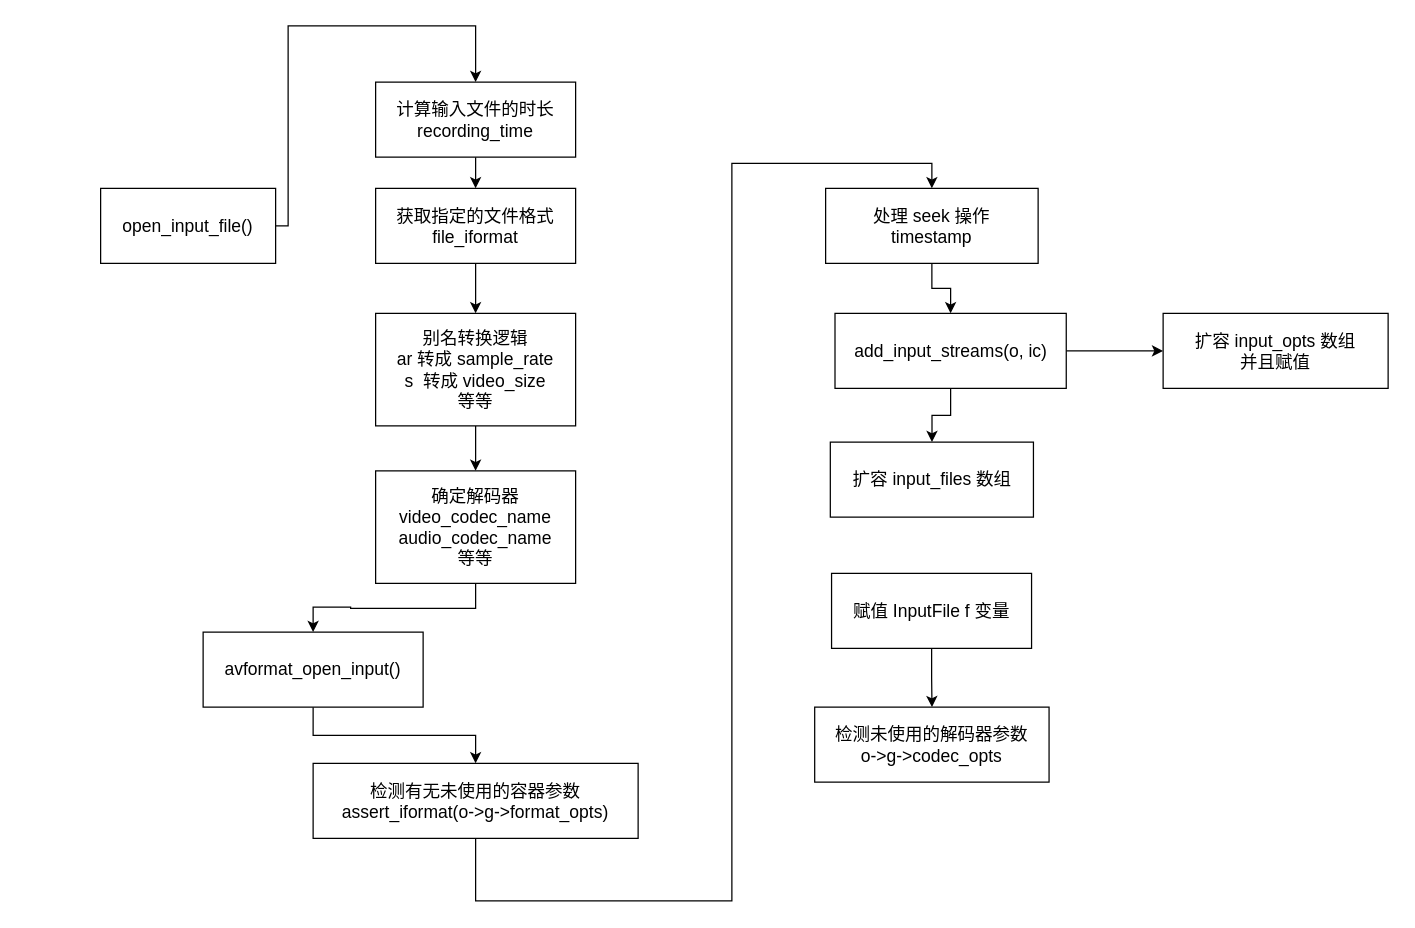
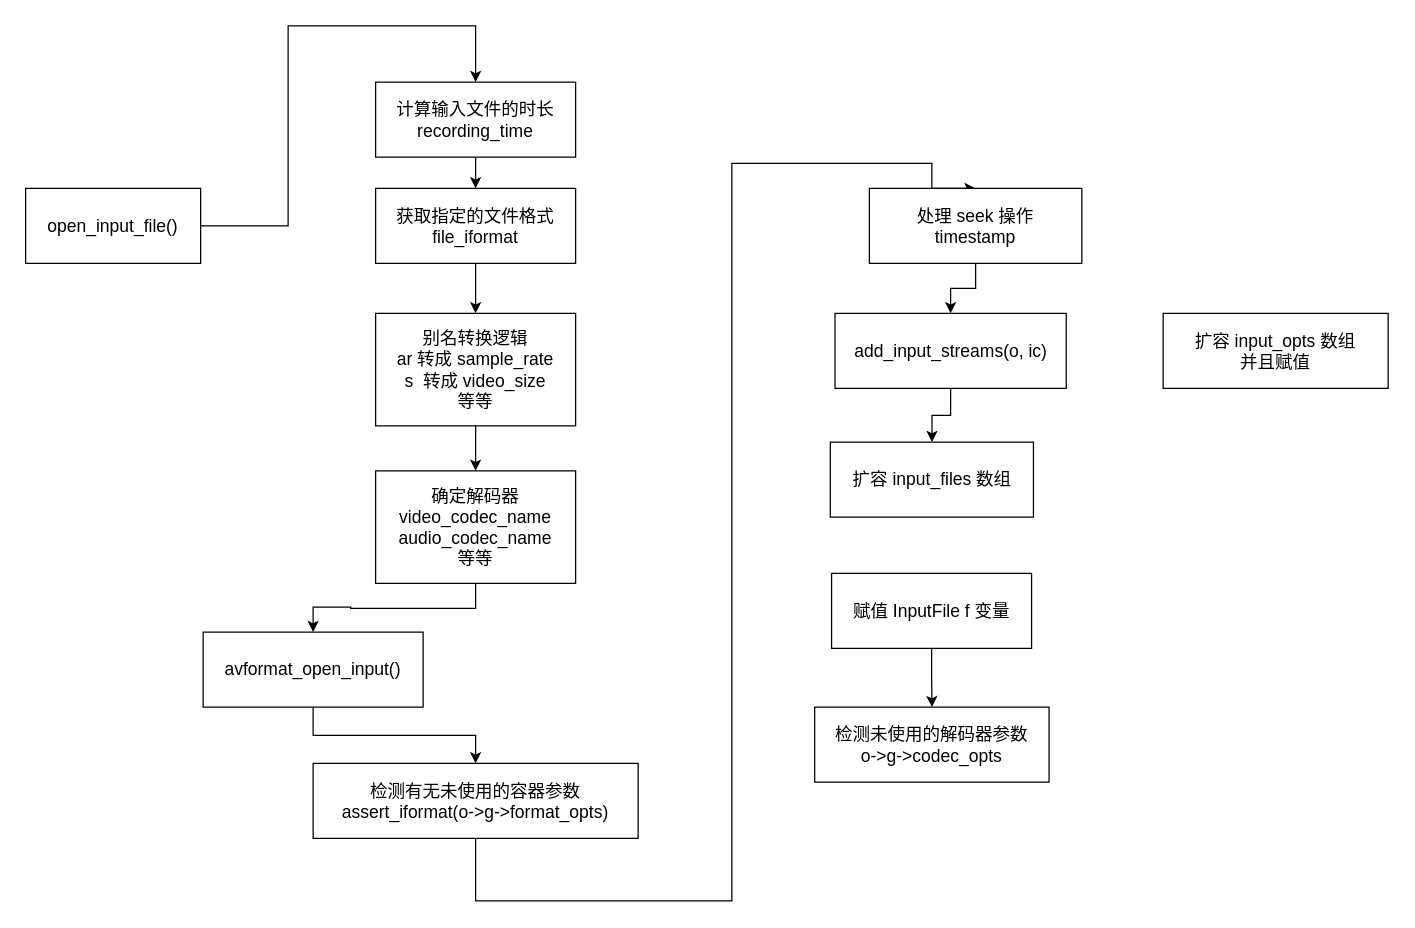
(188, 226) -> (113, 226)
(932, 226) -> (976, 226)
(1111, 351) -> none
